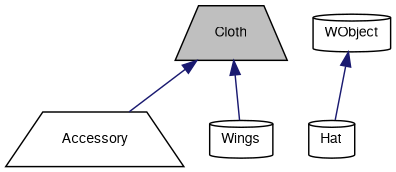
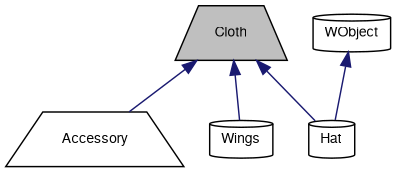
none -> (291, 96)
